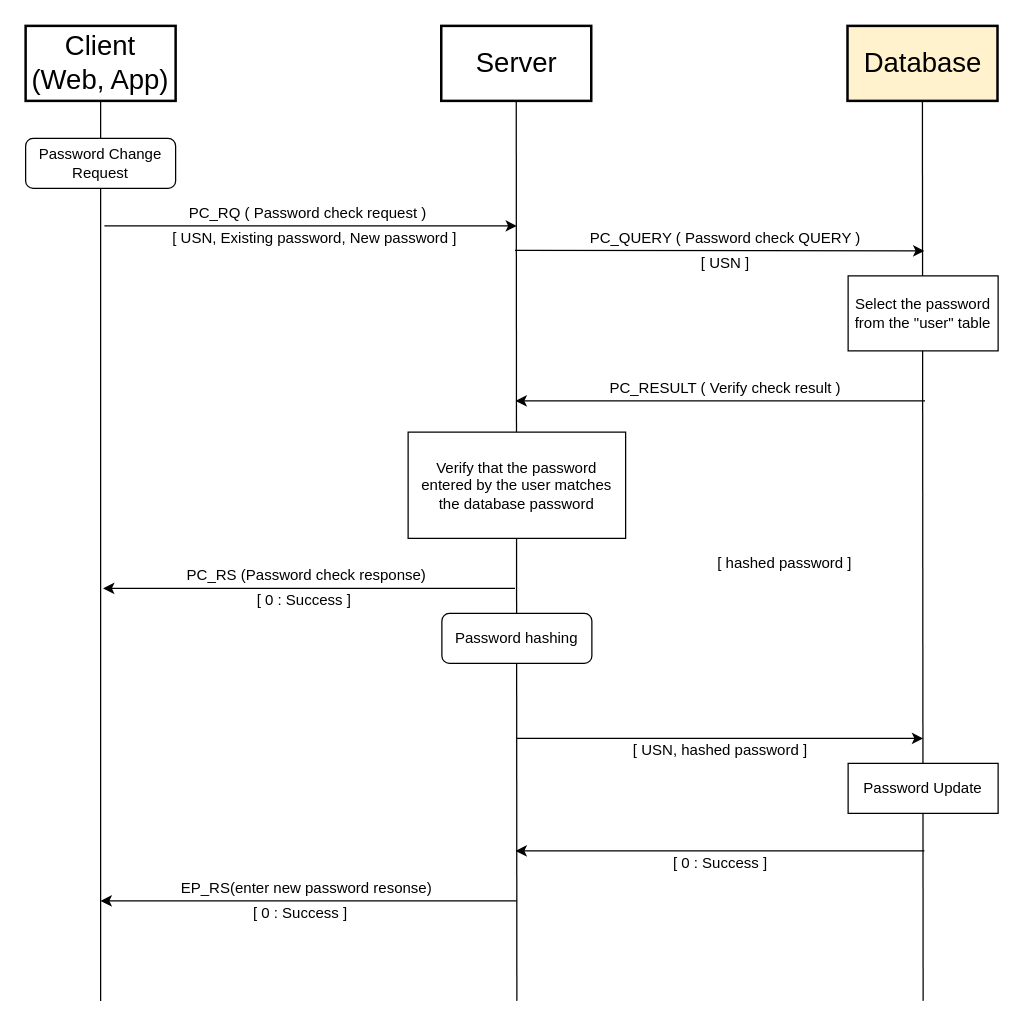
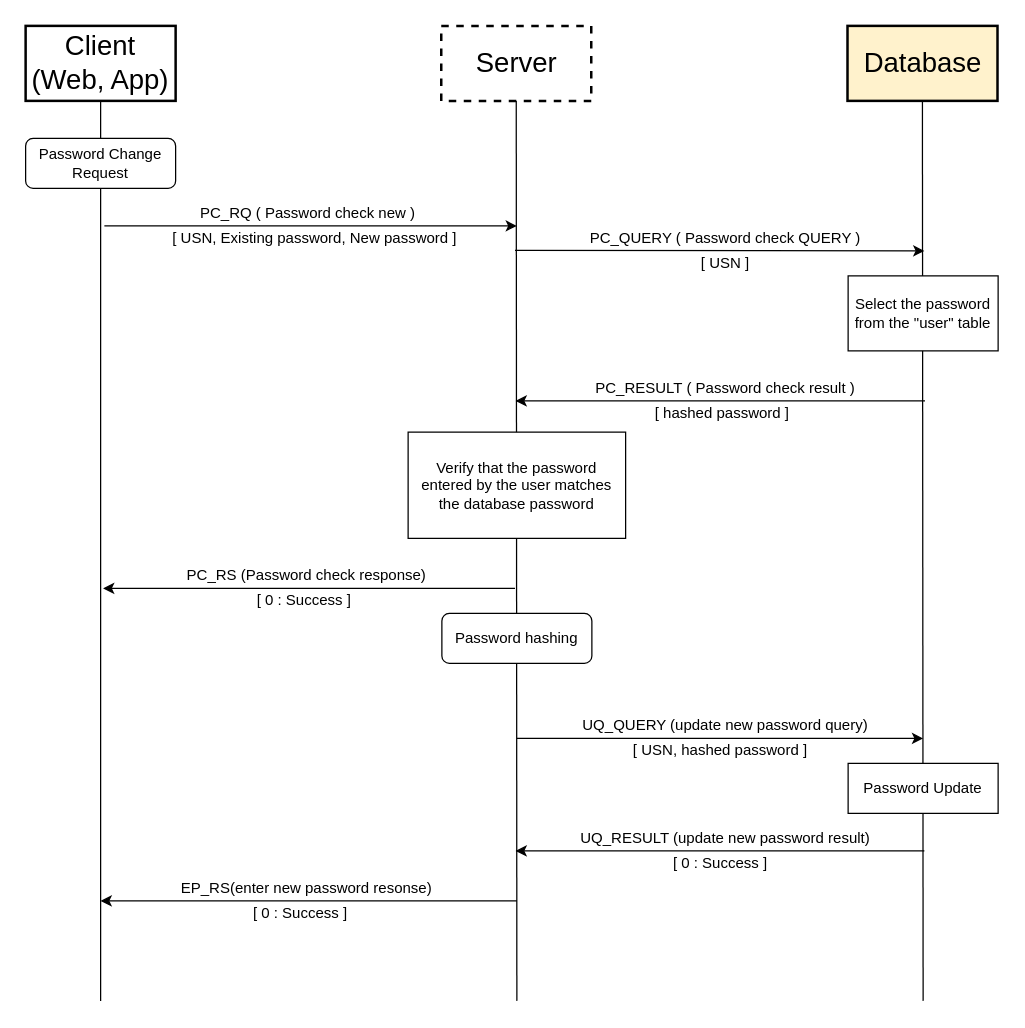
(516, 63) -> (516, 63)
(308, 213) -> (308, 213)
(726, 388) -> (726, 388)
(785, 563) -> (723, 413)
none -> (726, 726)
none -> (726, 838)
